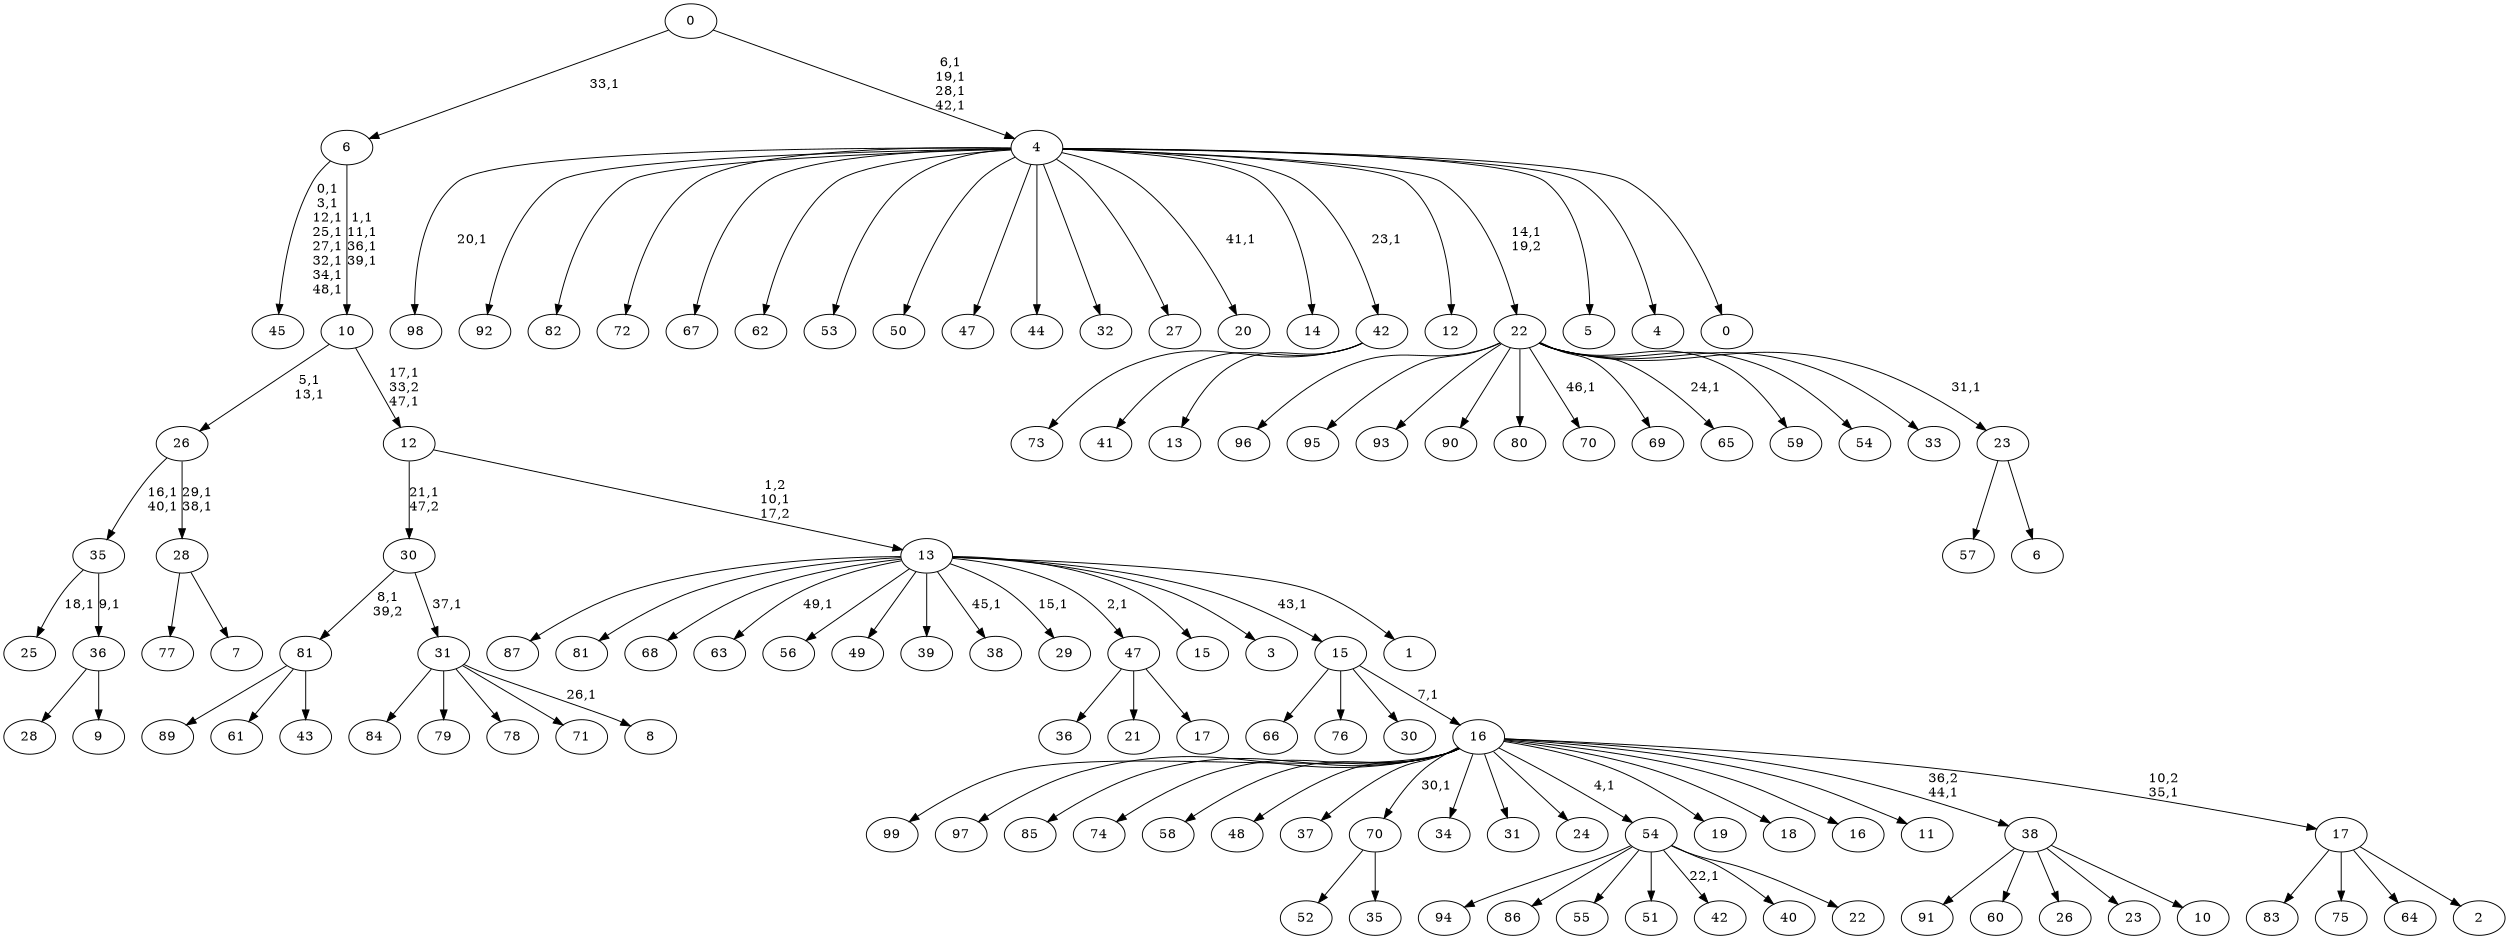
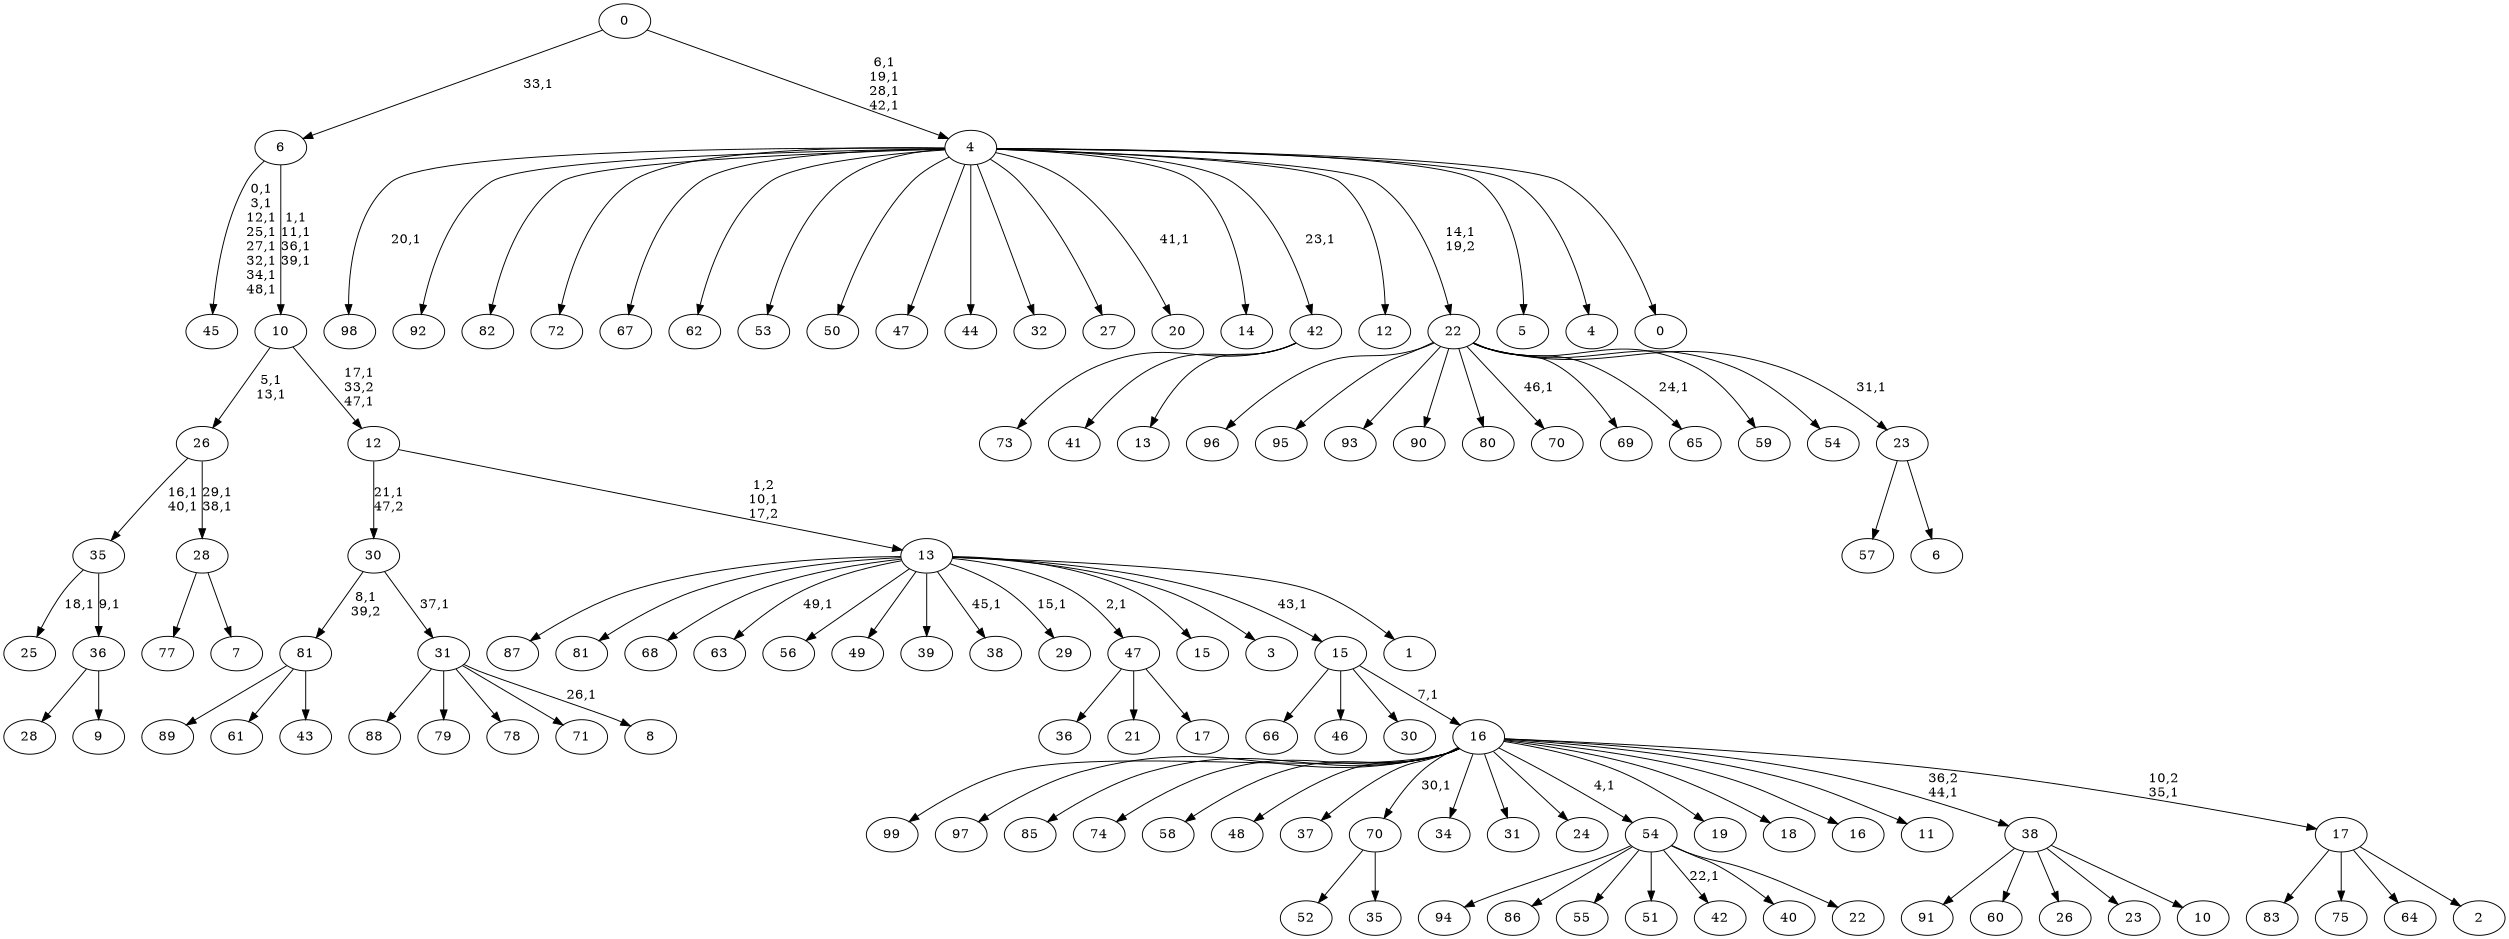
(1934, 444) -> none
(375, 737) -> (375, 737)
(1341, 737) -> (1341, 737)
